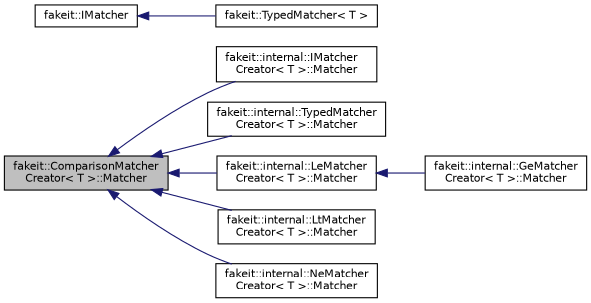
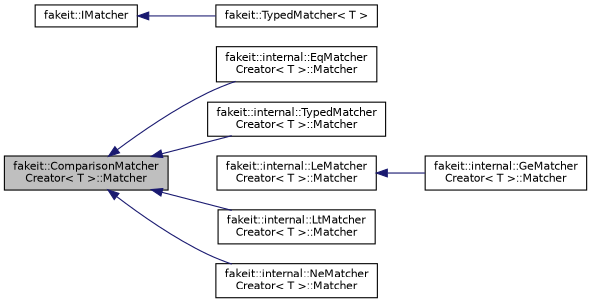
(297, 64) -> (297, 64)
(198, 173) -> none
